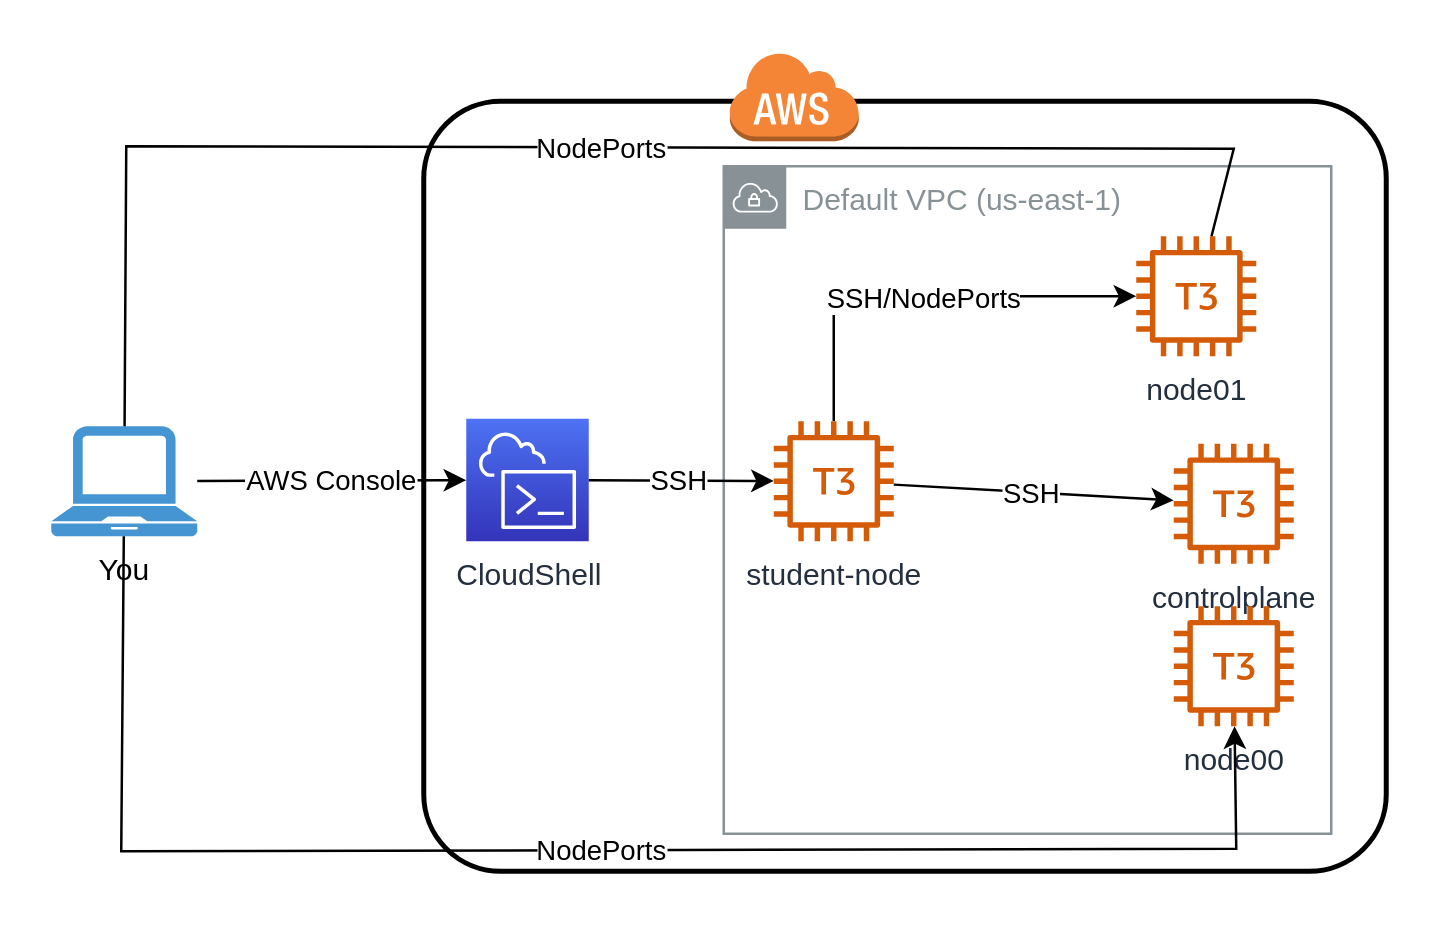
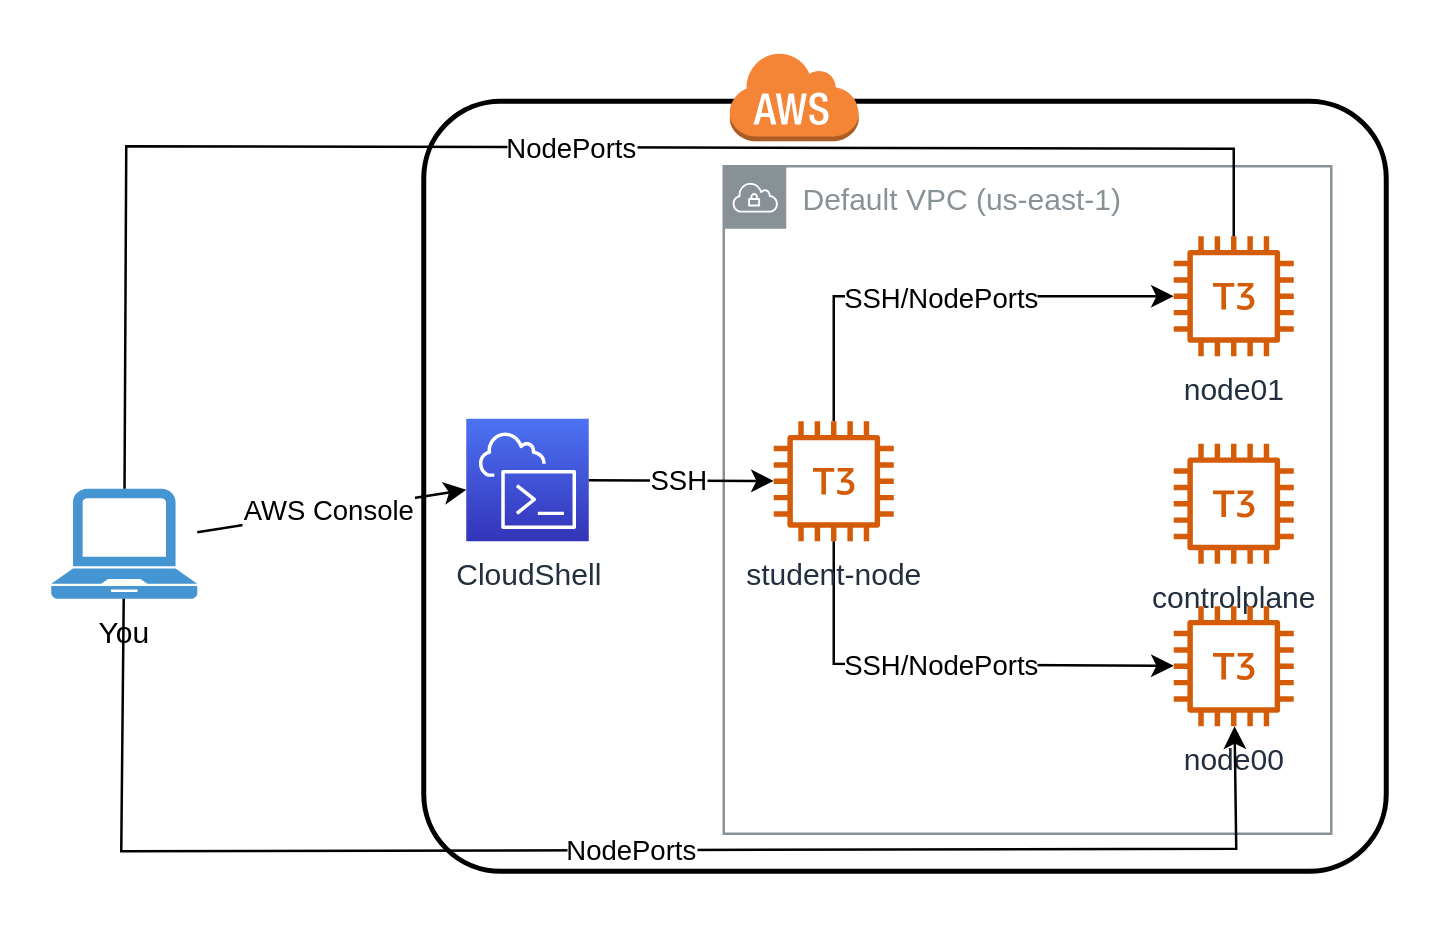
(1196, 296) -> (1234, 296)
(124, 481) -> (124, 544)
(1026, 492) -> none
none -> (935, 664)
